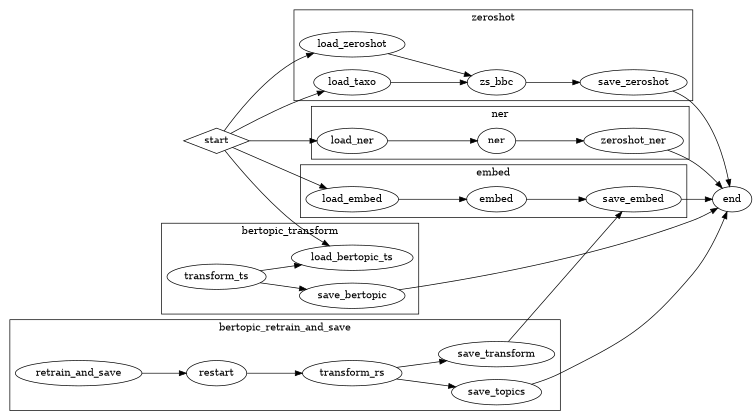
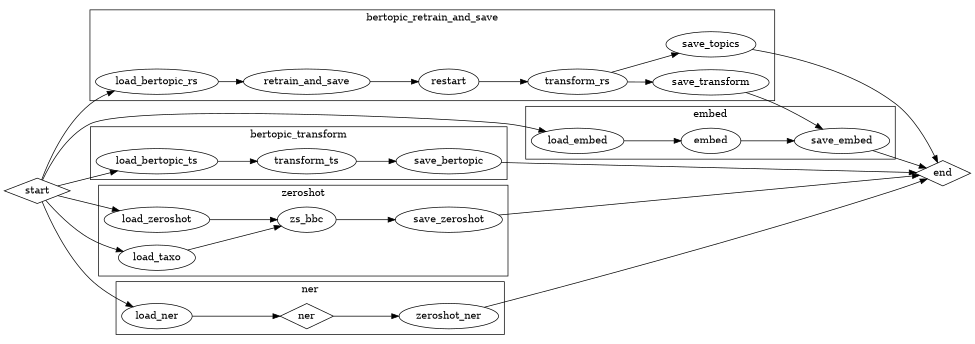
none -> (157, 82)
(497, 141) -> (307, 316)
(732, 199) -> (943, 173)
(277, 268) -> (234, 161)
